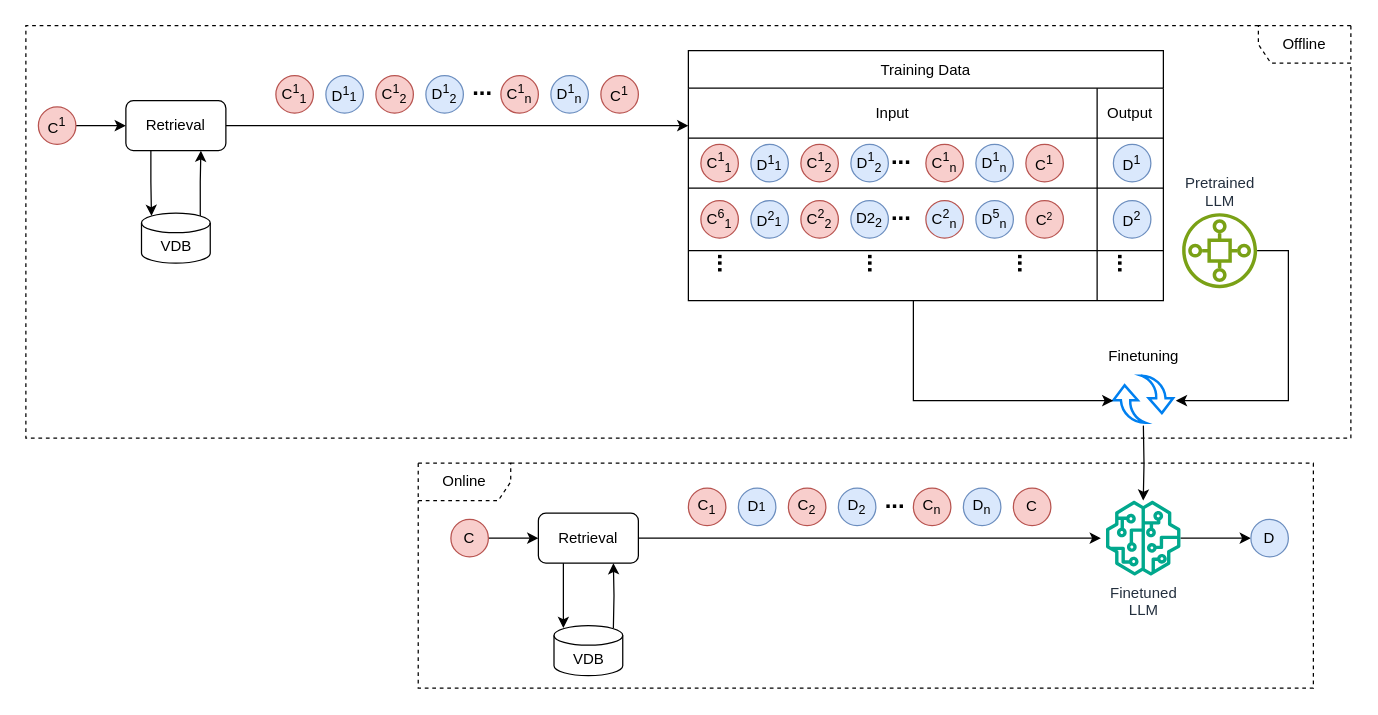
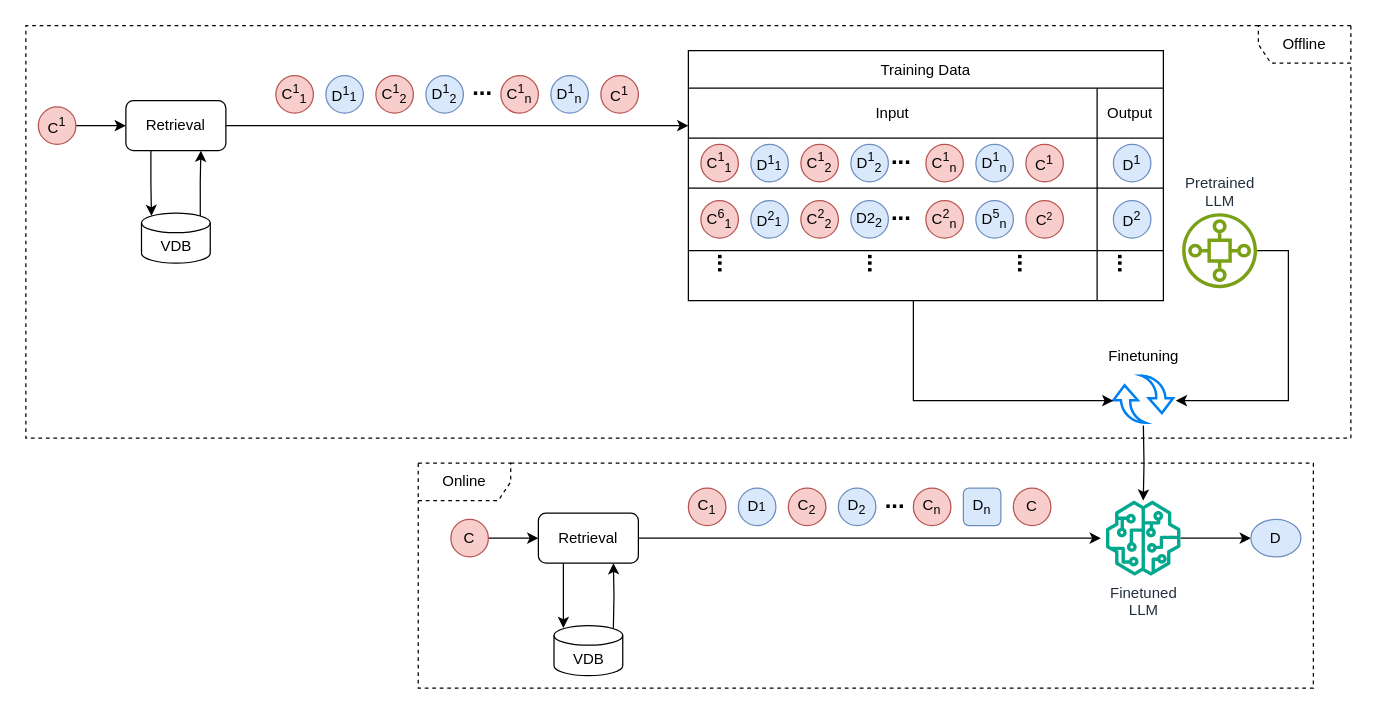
(944, 219) -> (944, 219)
(982, 507) -> (982, 507)
(1269, 538) -> (1276, 538)
